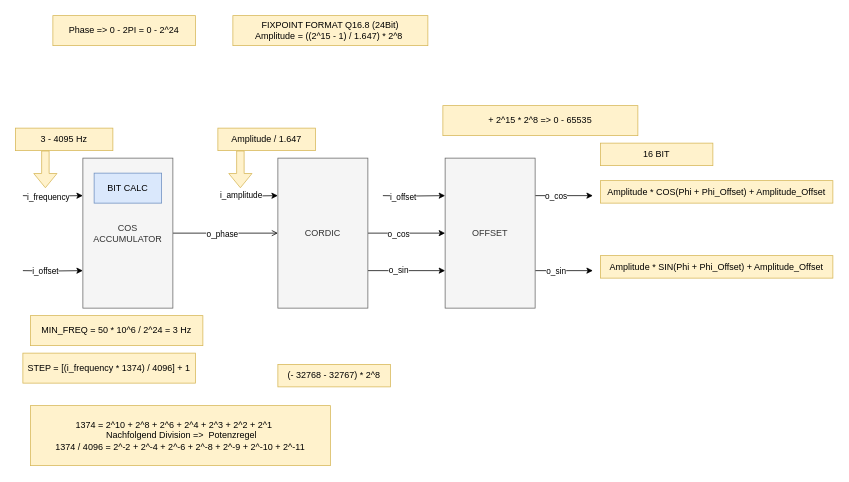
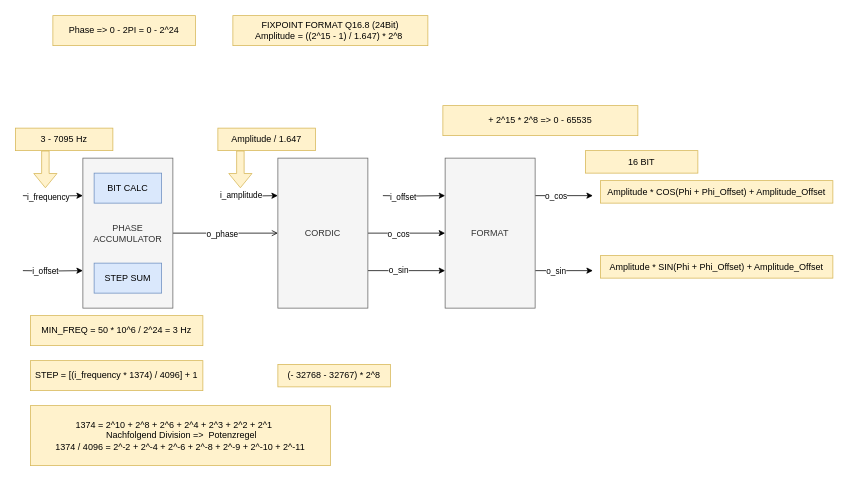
(64, 139) -> (64, 139)
(657, 154) -> (642, 162)
(128, 233) -> (128, 233)
(490, 233) -> (490, 233)
none -> (128, 278)
(109, 368) -> (117, 375)
